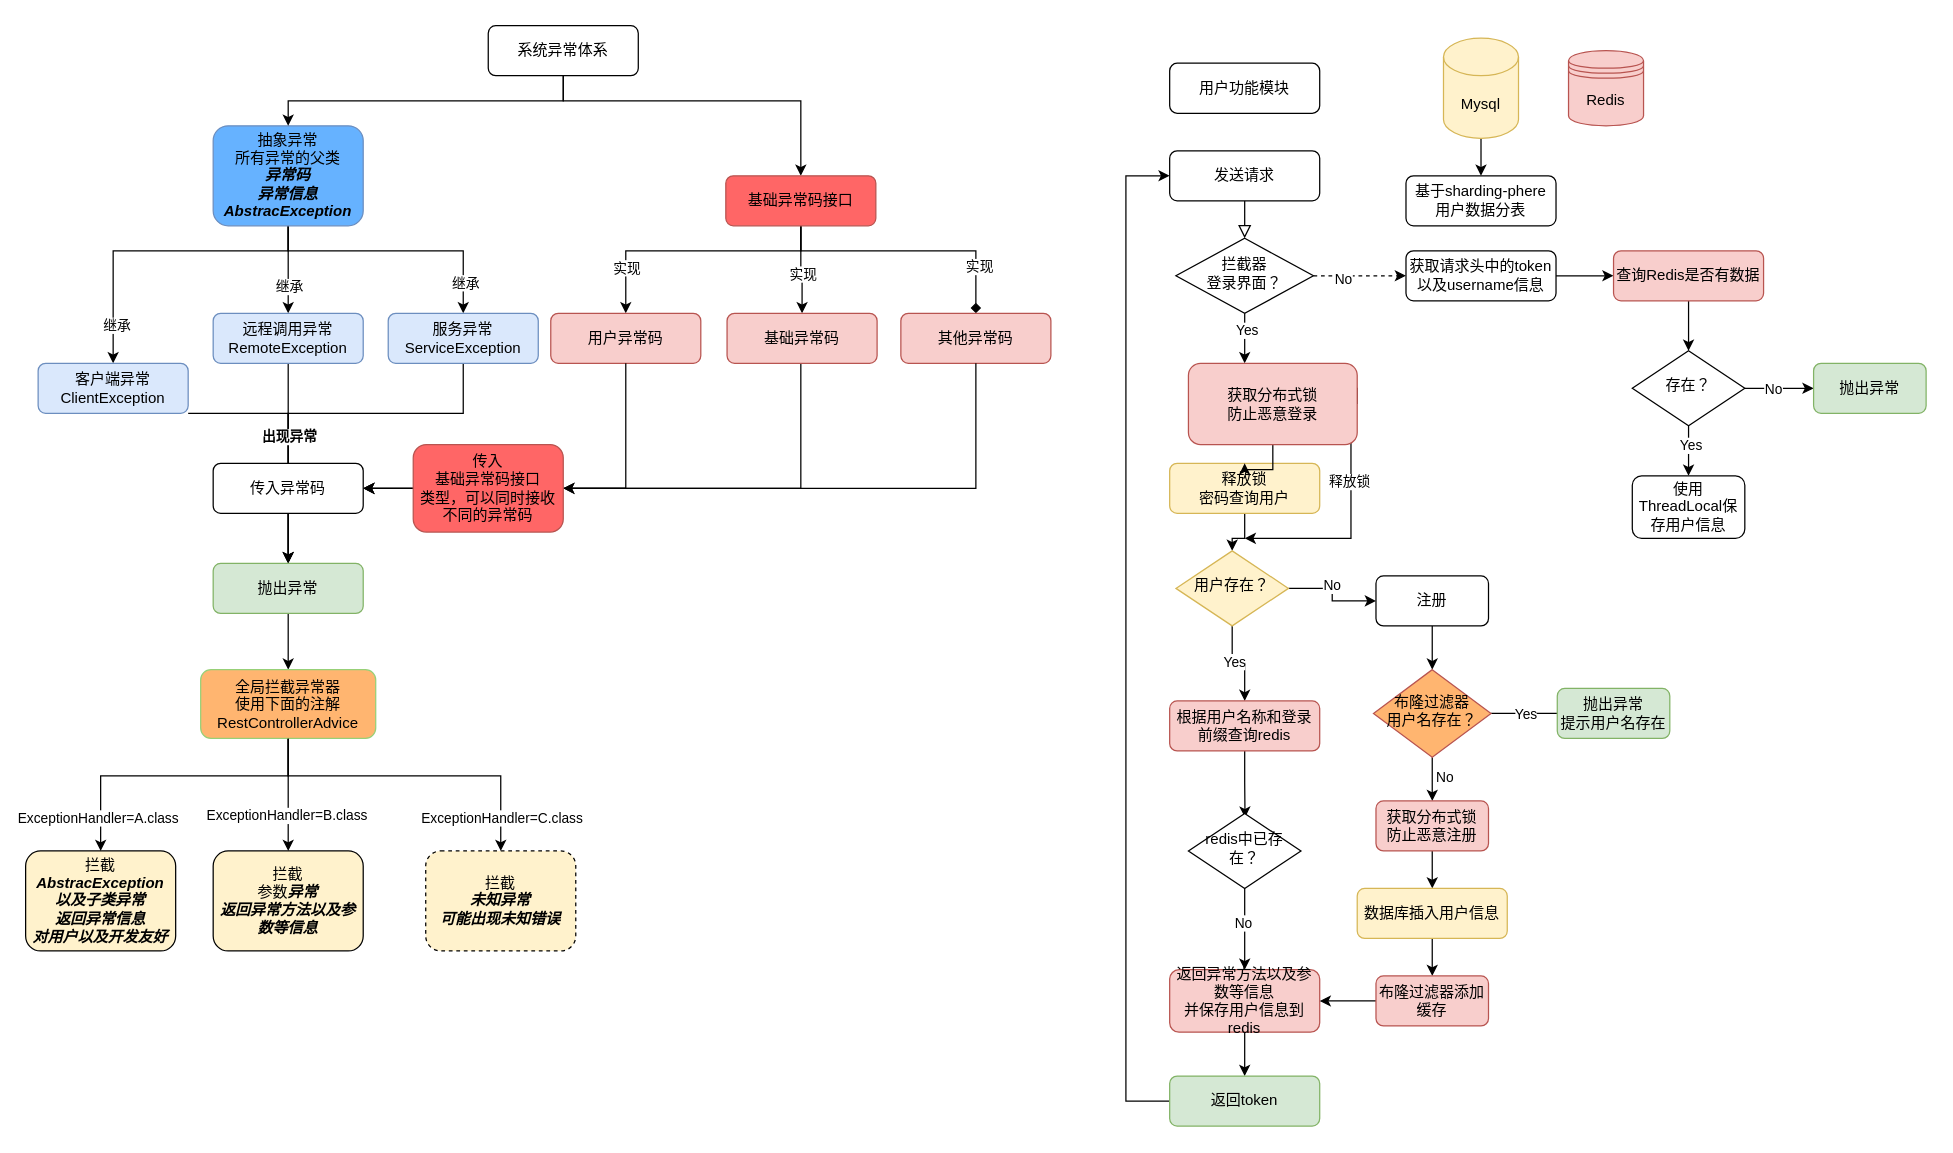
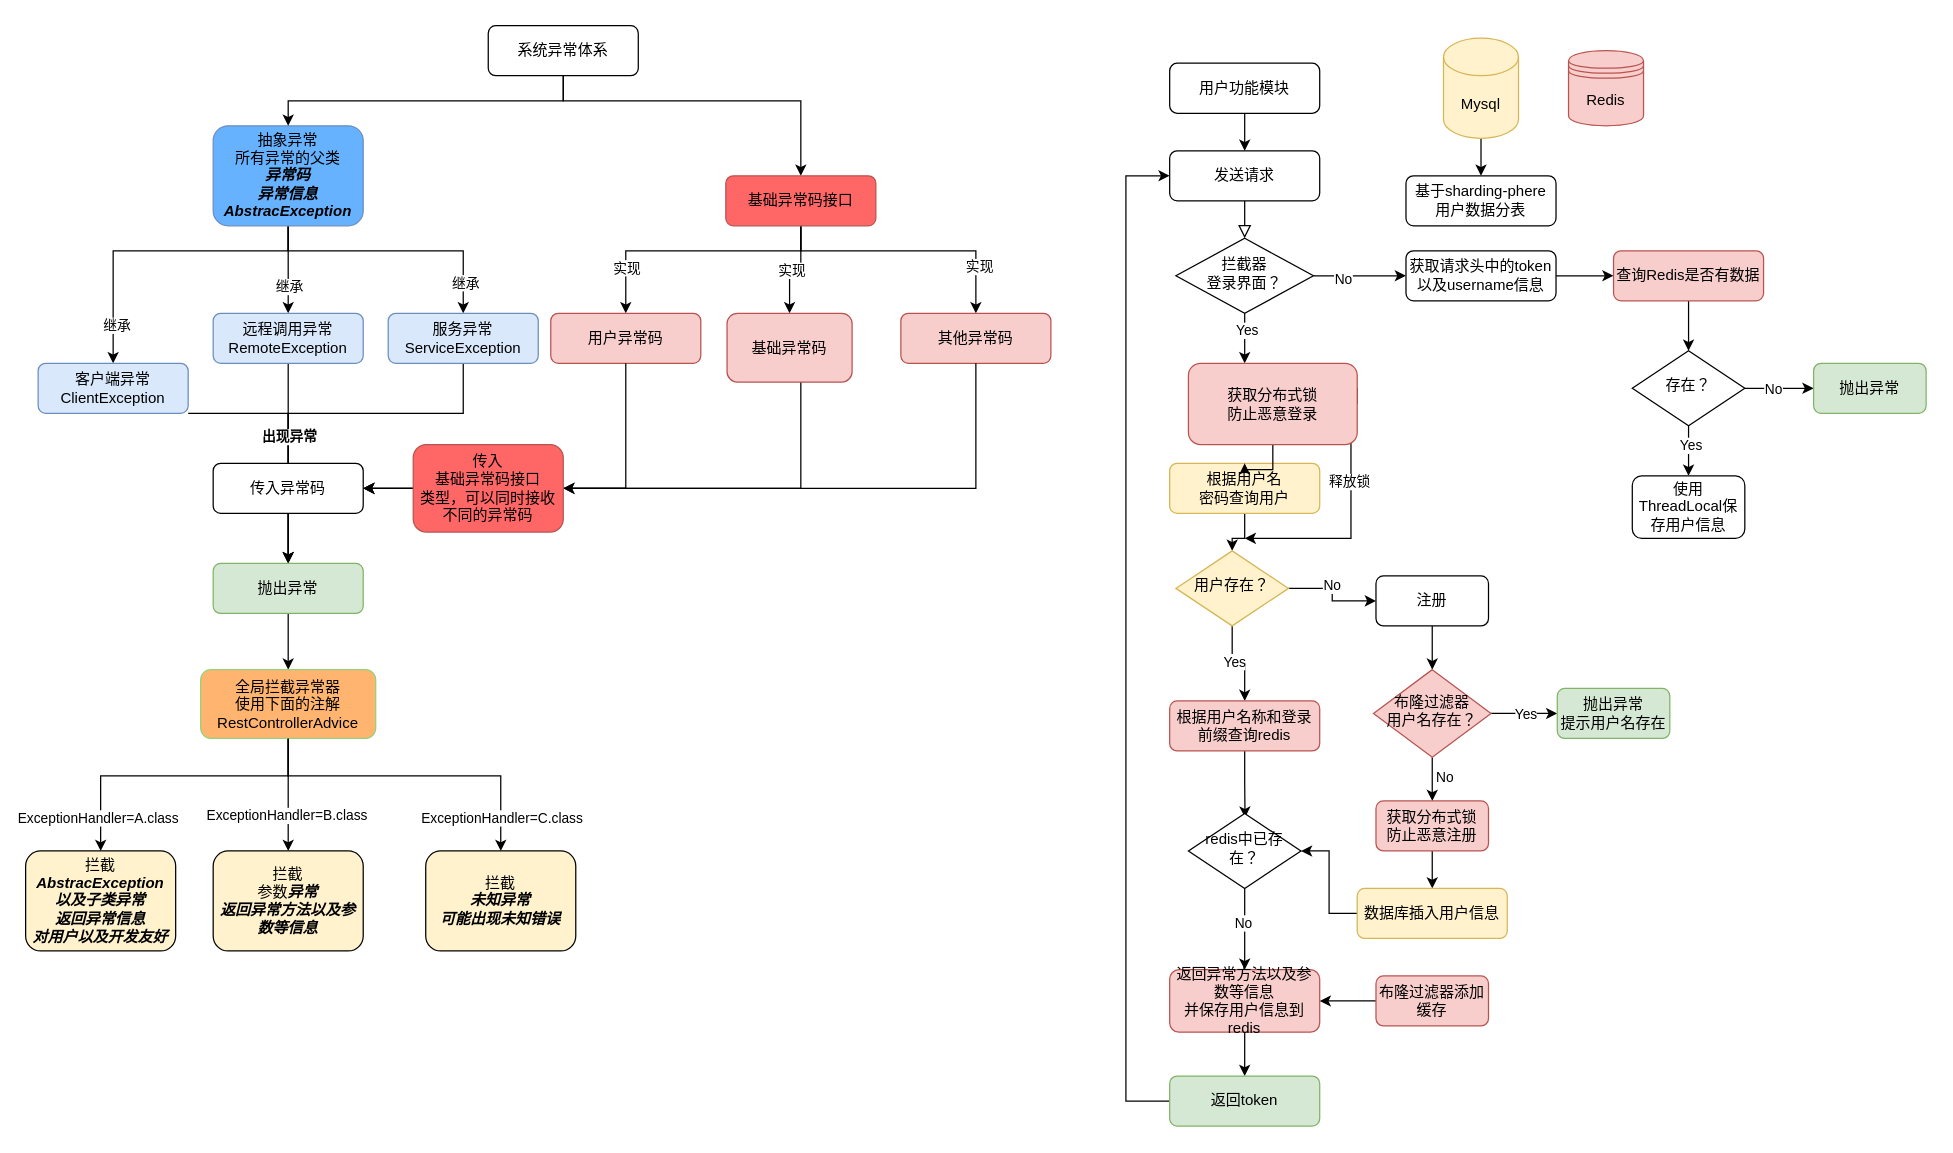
none -> (1244, 136)
(1375, 276) -> (1375, 276)
(976, 302) -> (976, 303)
(802, 338) -> (789, 348)
(1244, 488) -> (1244, 488)
(1432, 713) -> (1432, 713)
(1551, 713) -> (1547, 713)
(501, 901) -> (501, 901)
(1432, 961) -> (1329, 886)
